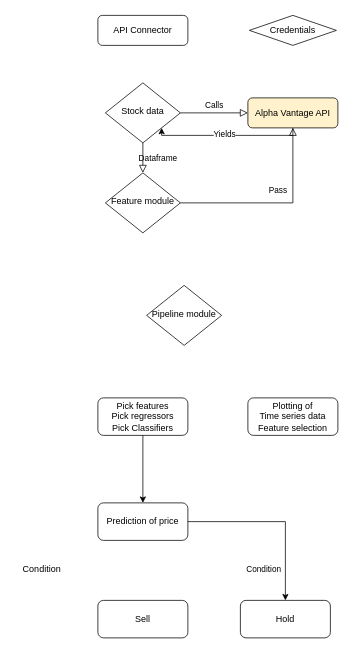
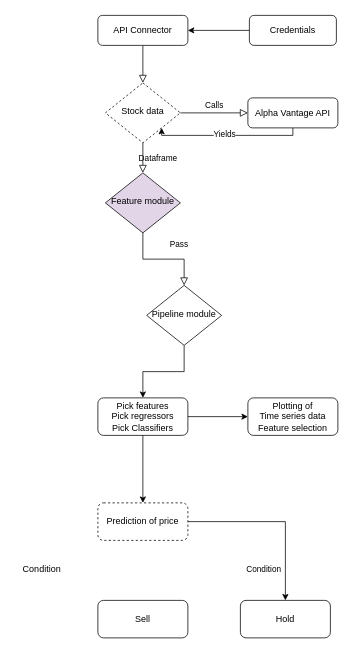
none -> (221, 30)
(293, 30) -> (293, 30)
none -> (143, 60)
(143, 113) -> (143, 113)
(293, 113) -> (293, 113)
(143, 203) -> (143, 203)
(270, 203) -> (159, 259)
none -> (165, 372)
none -> (215, 417)
(143, 522) -> (143, 522)
